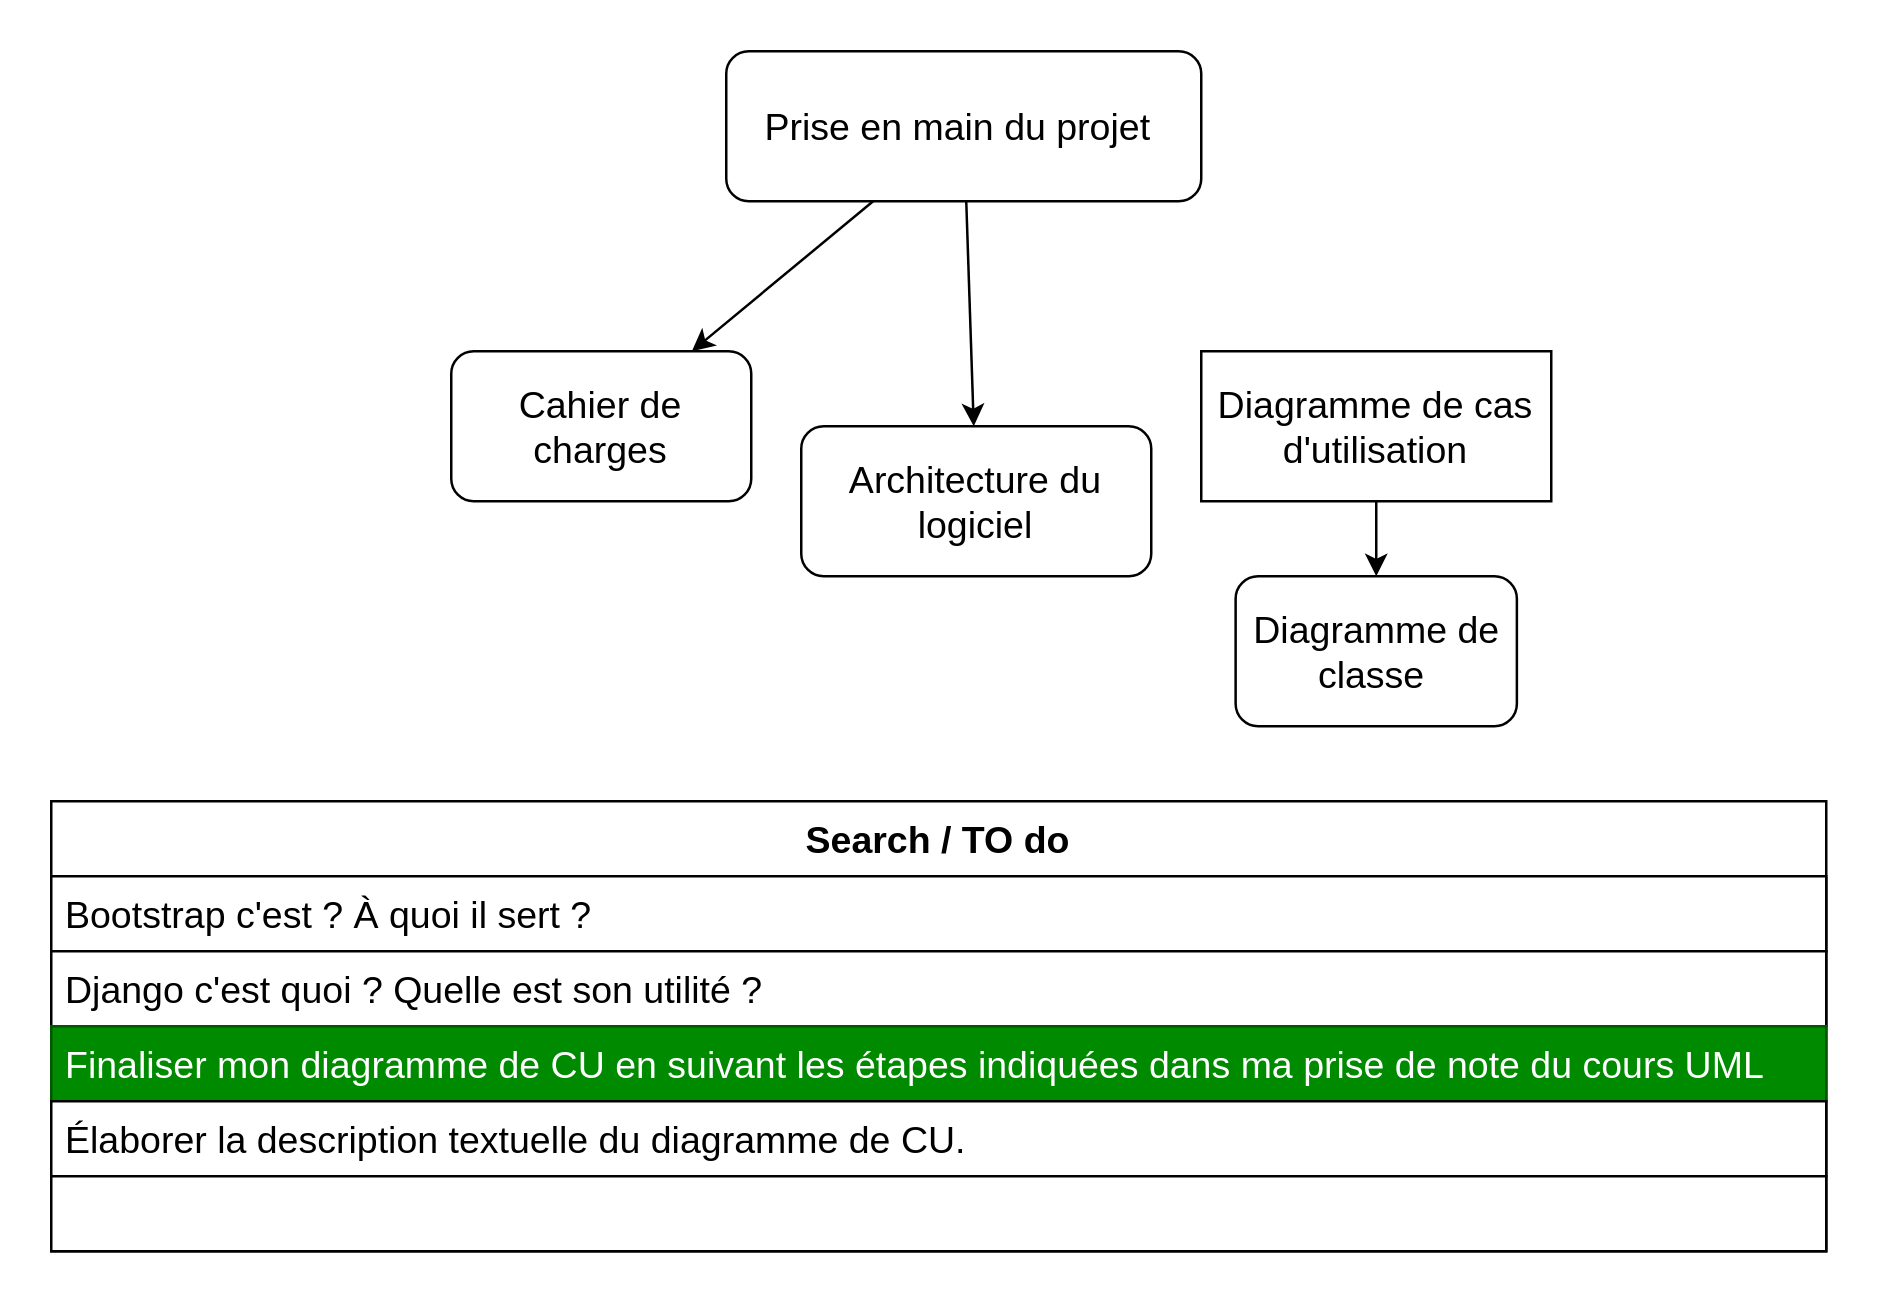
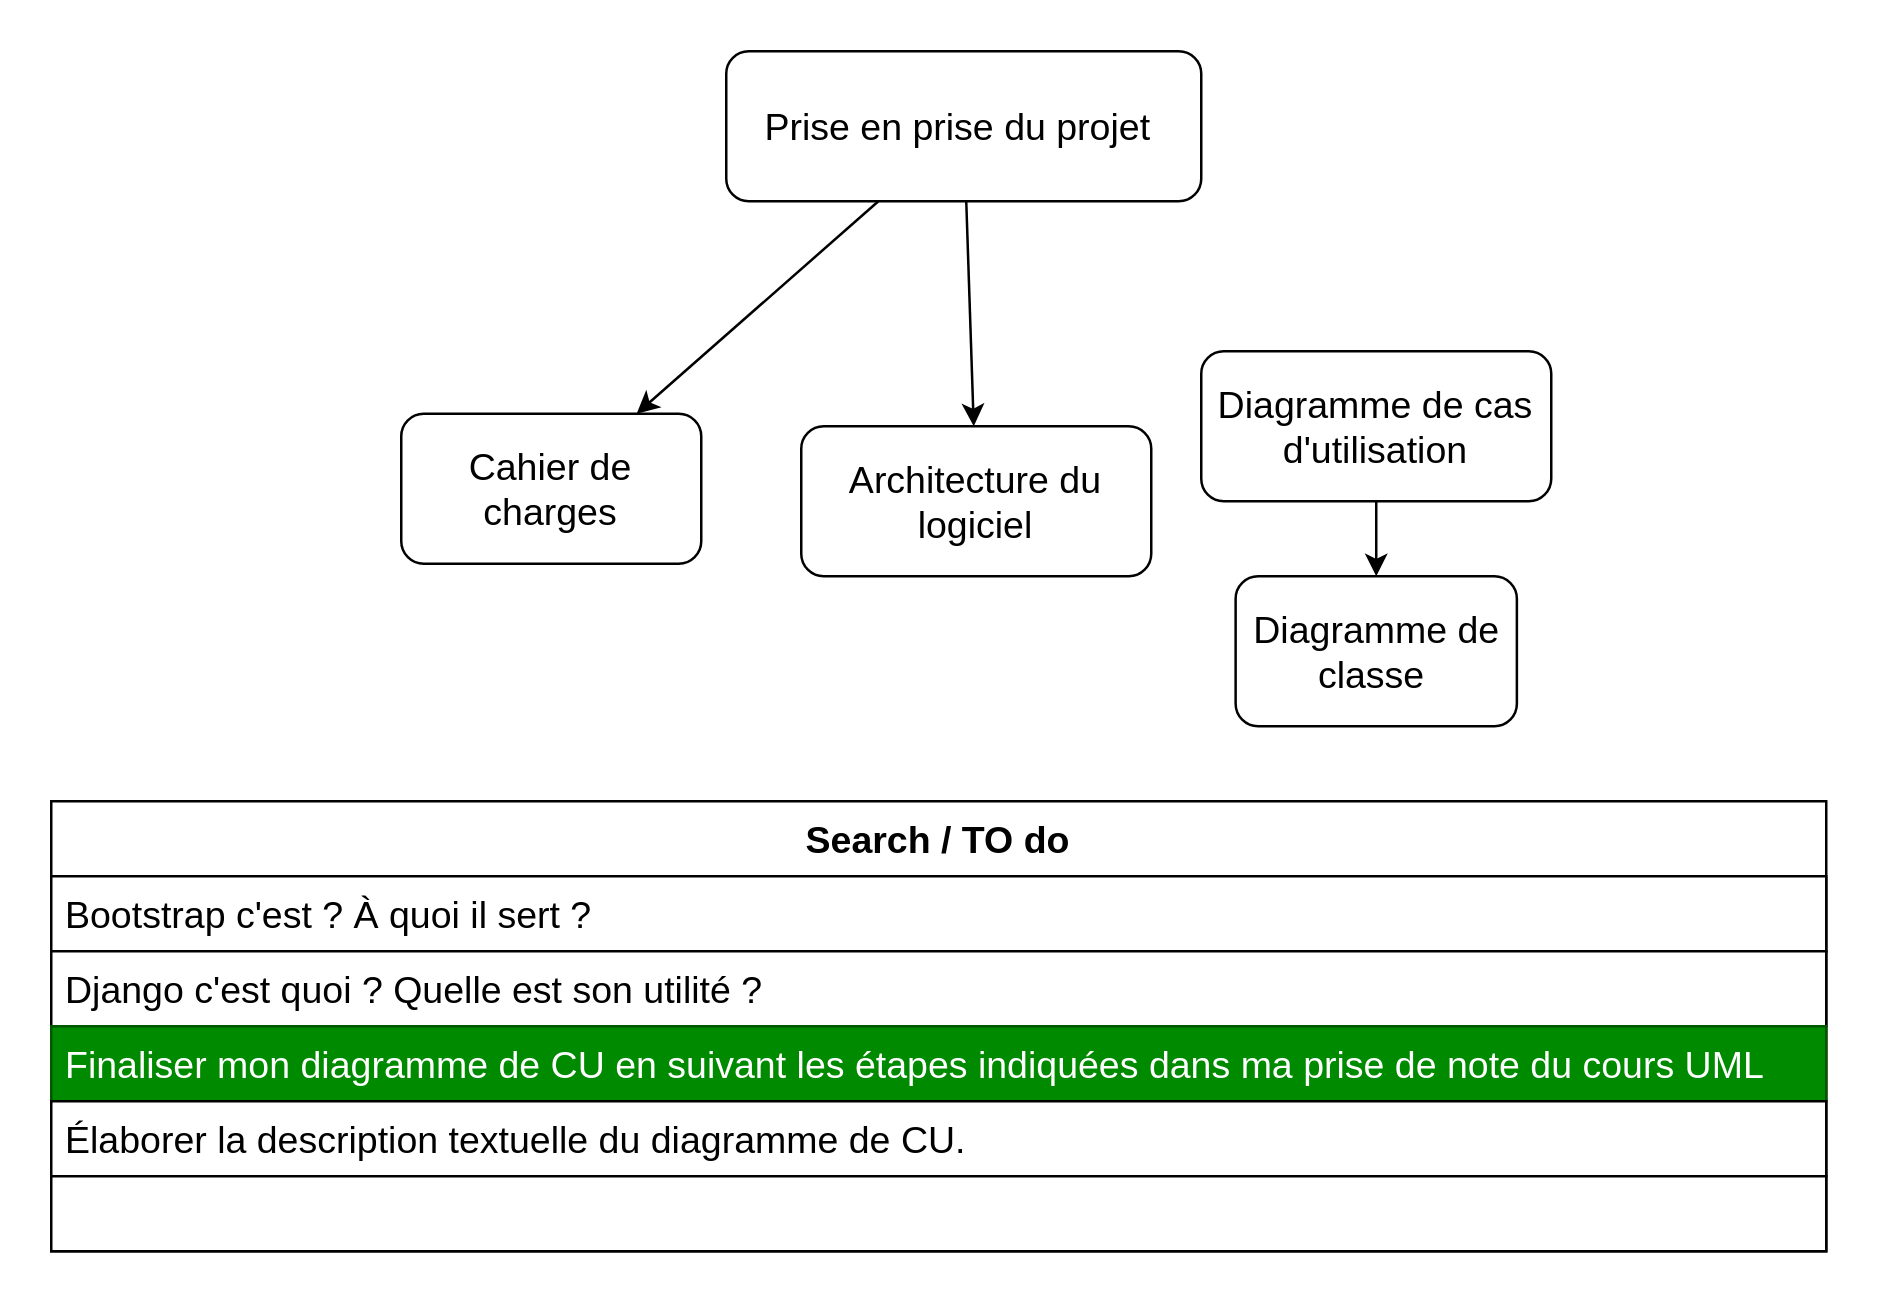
(964, 126) -> (964, 126)
(601, 426) -> (551, 489)
(1376, 426) -> (1376, 426)
